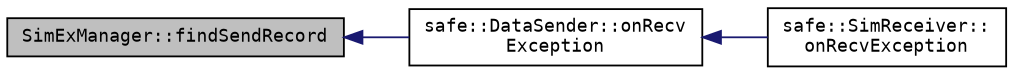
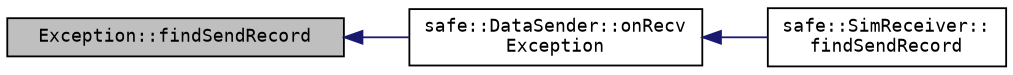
(176, 37) -> (176, 37)
(887, 37) -> (887, 37)
